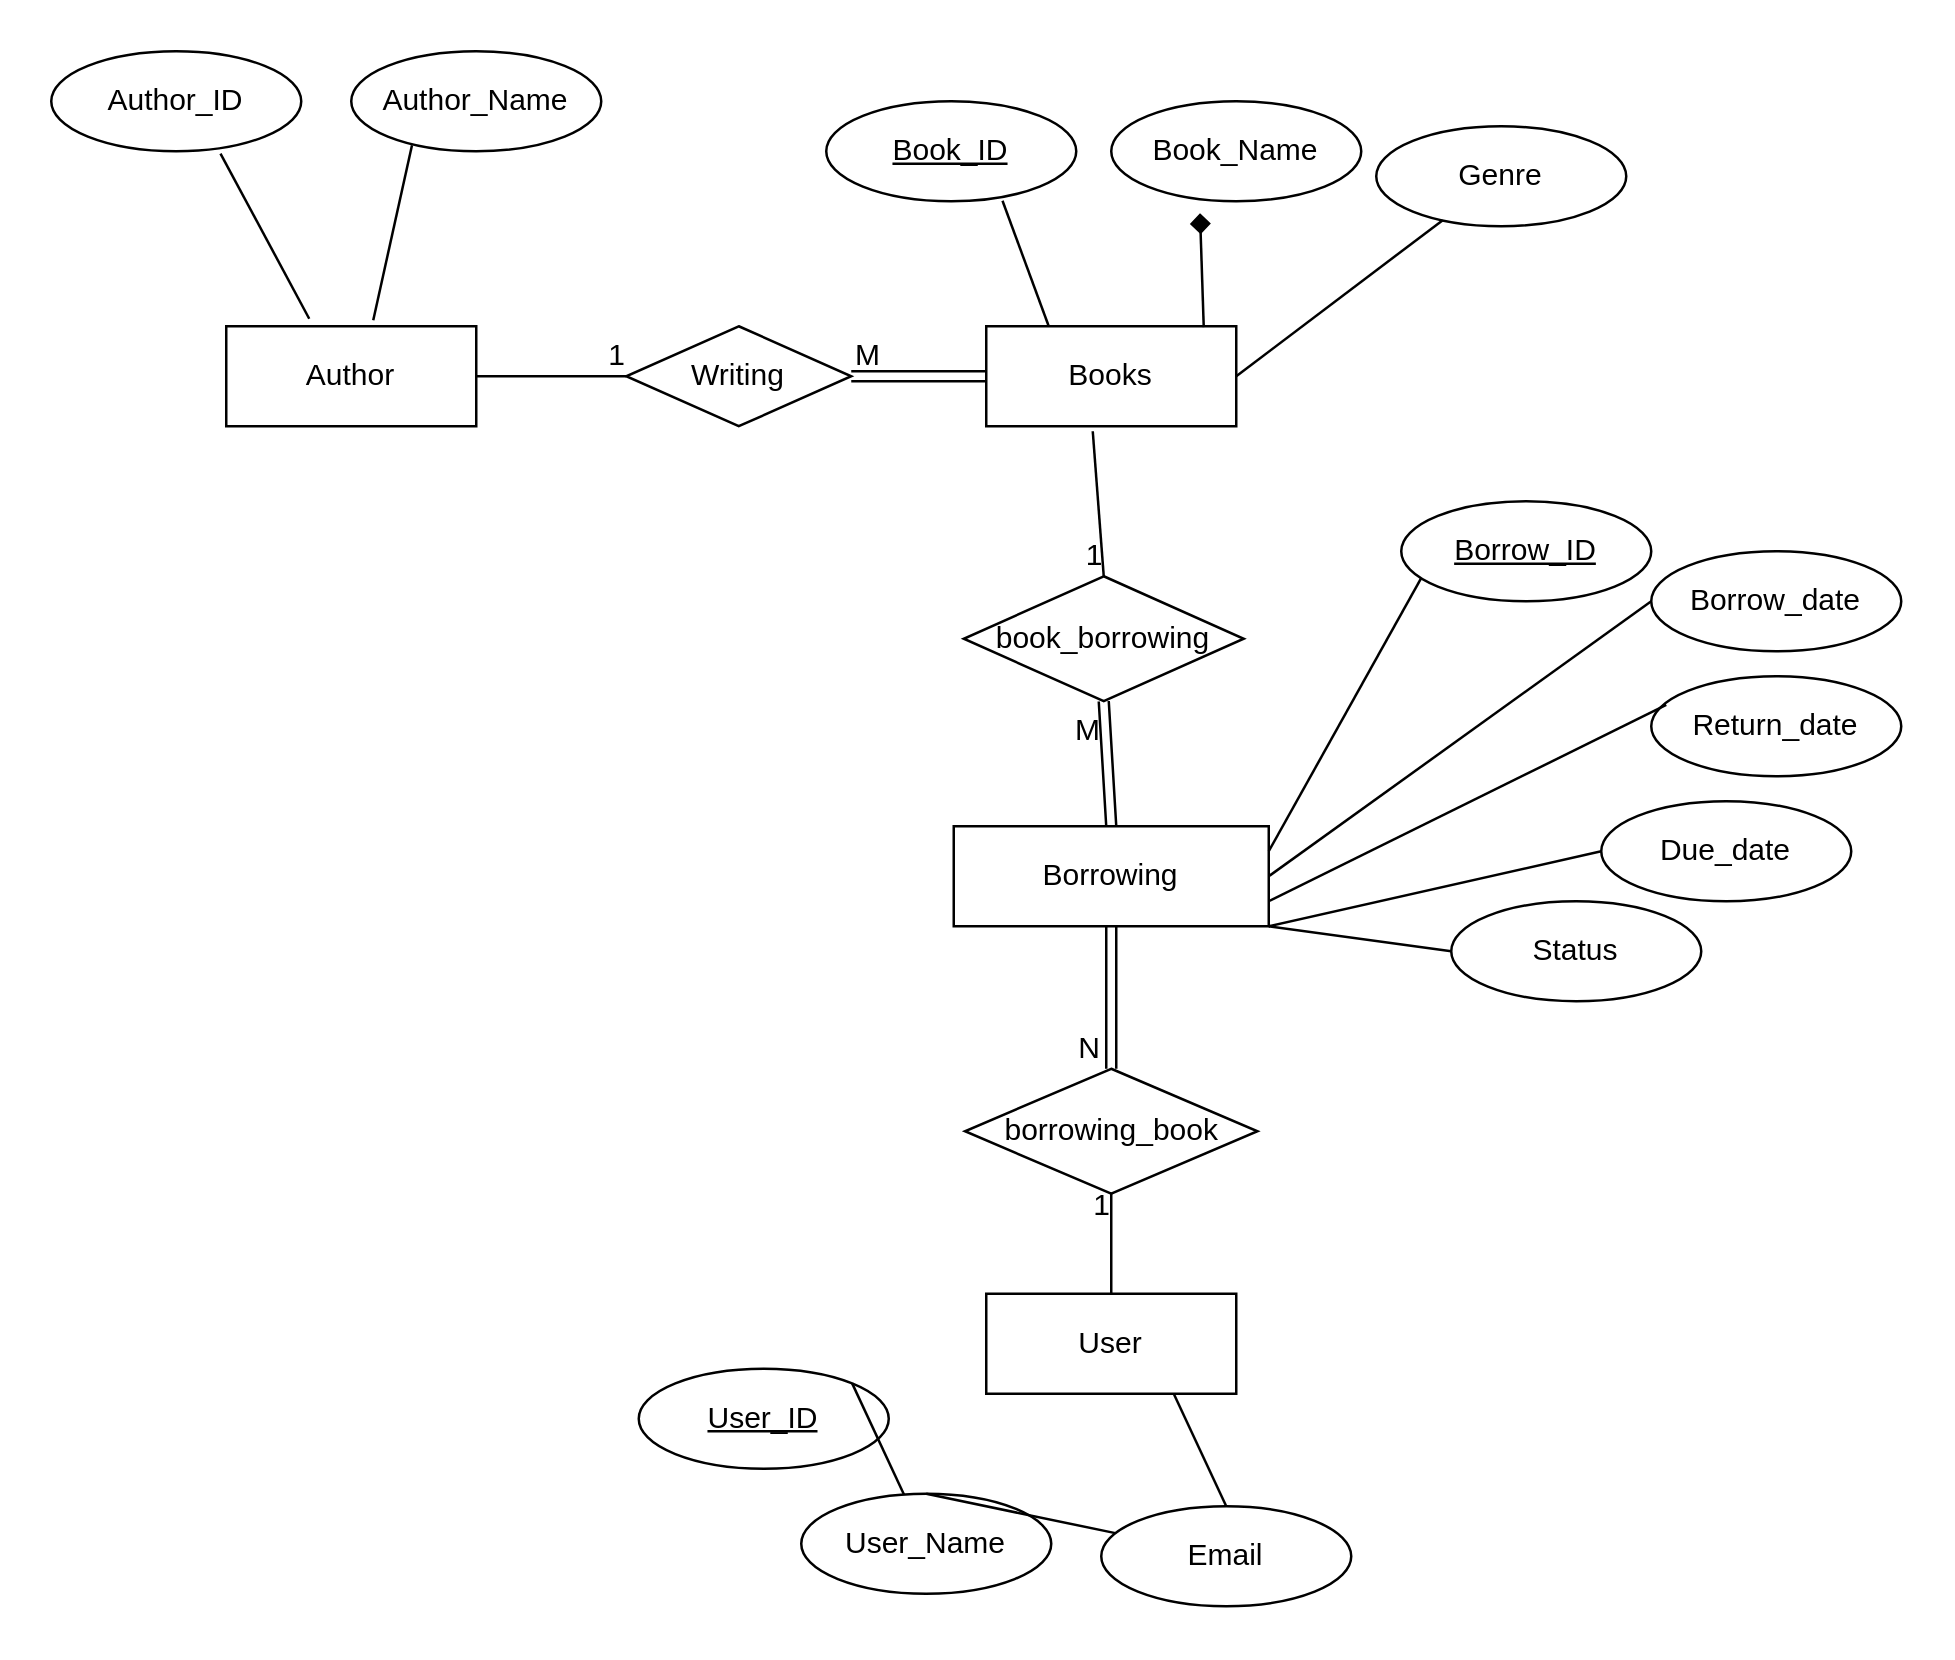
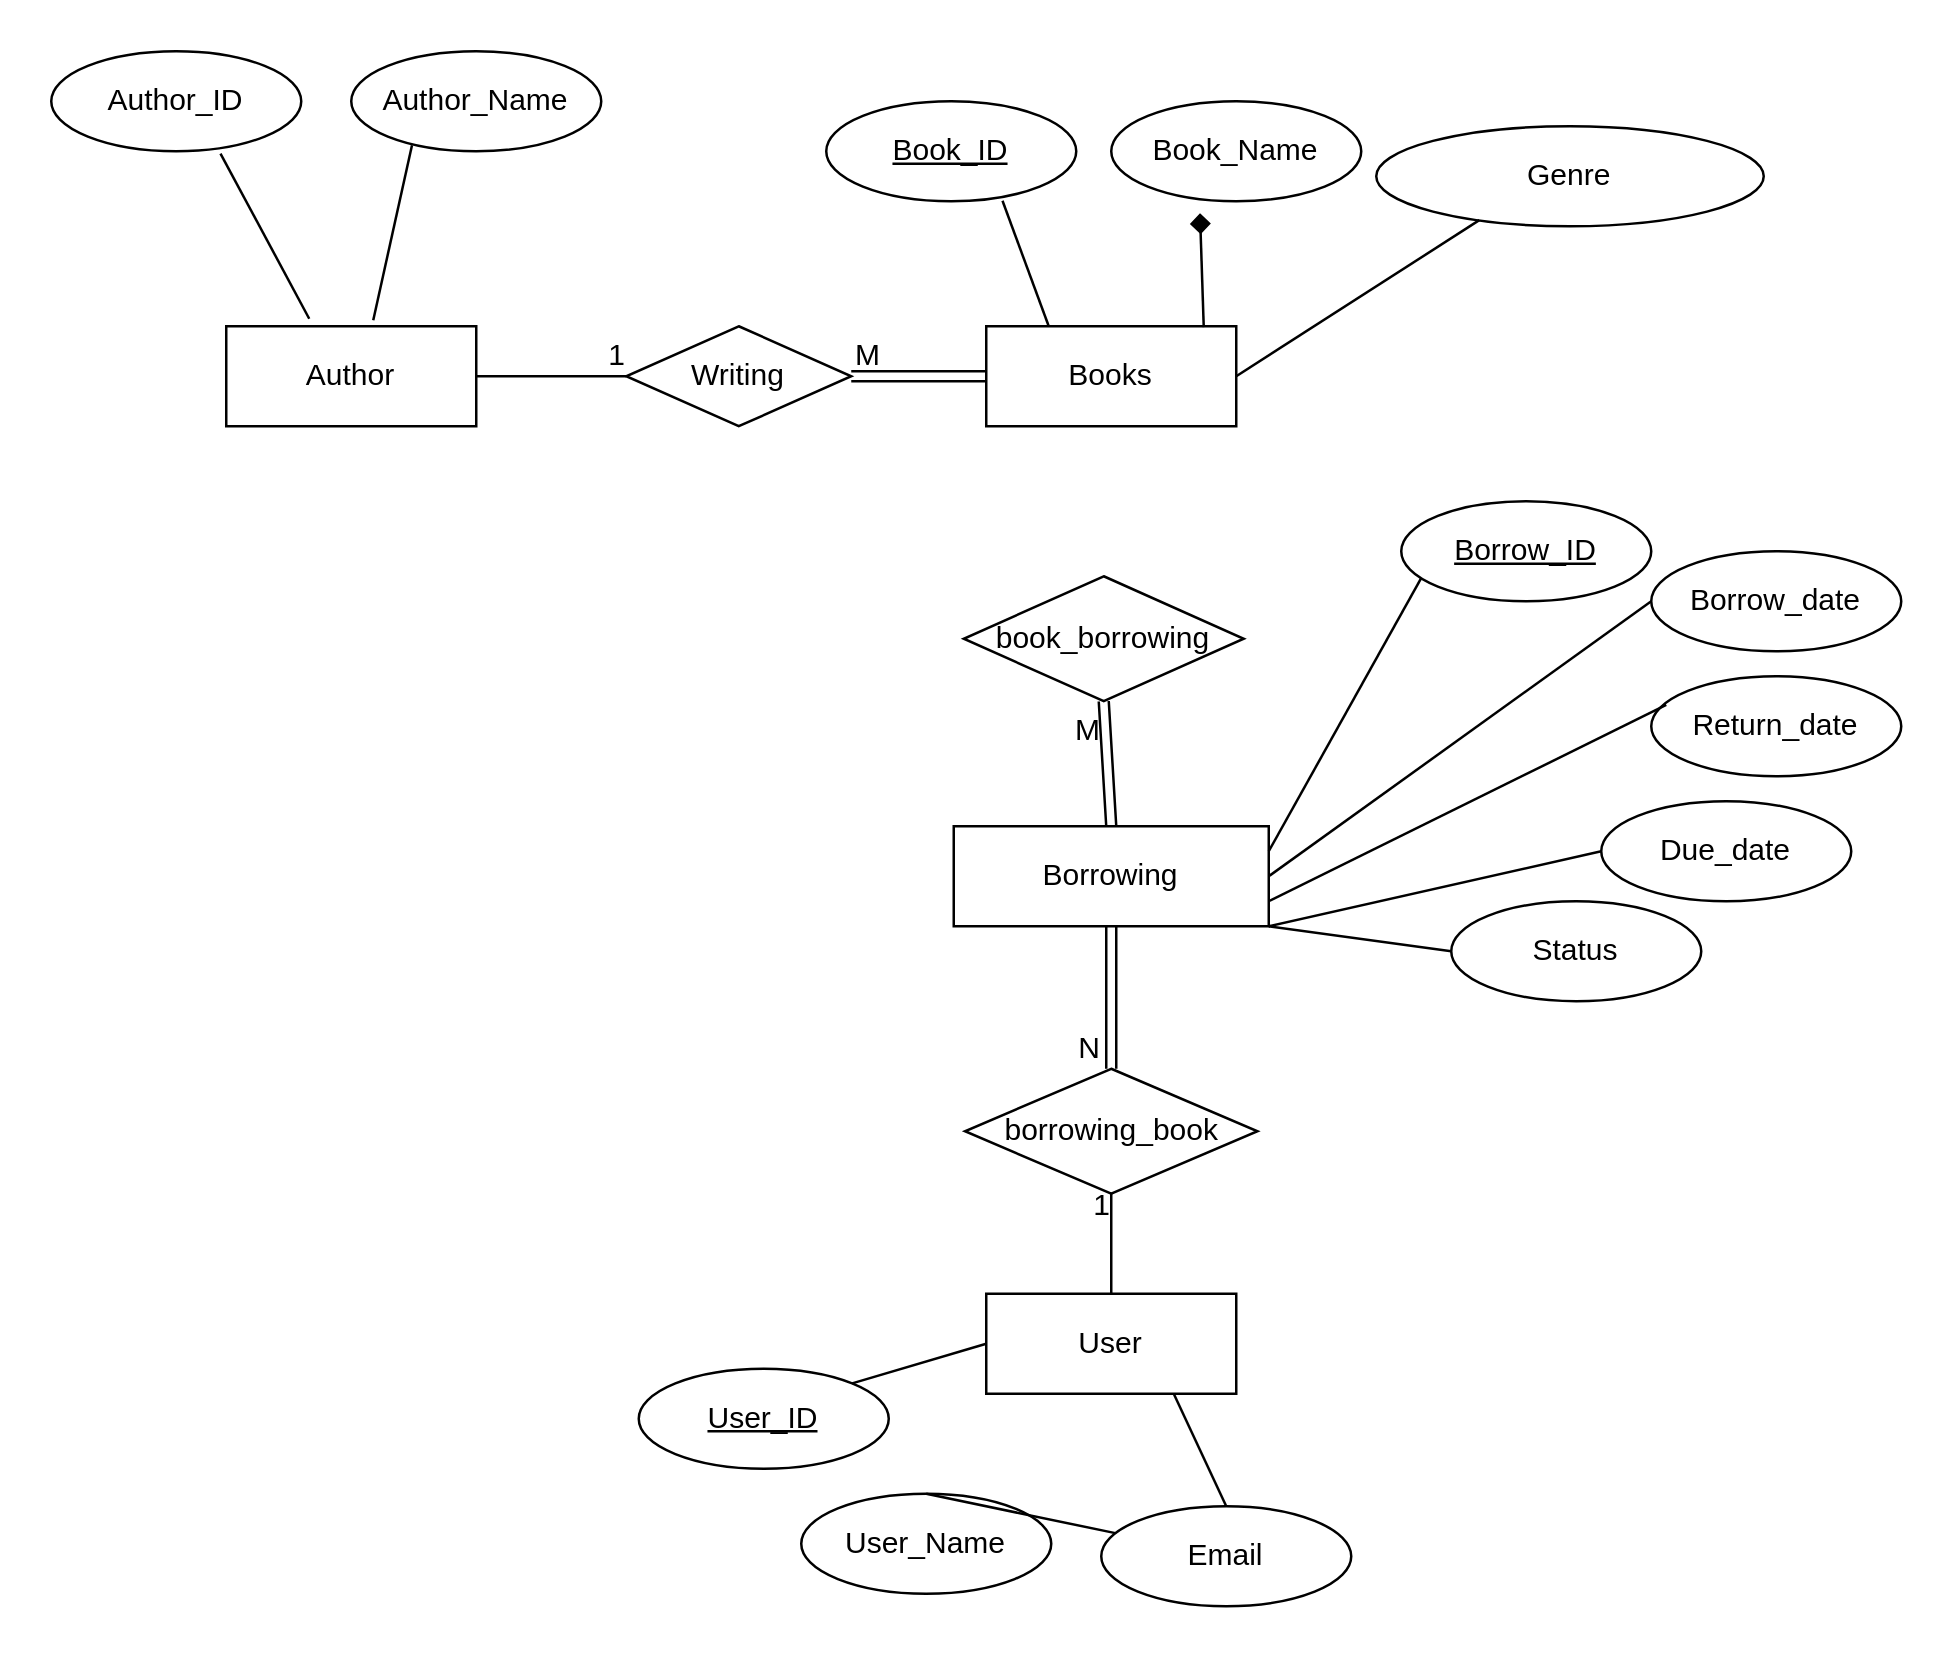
(1501, 176) -> (1570, 176)
(1098, 503) -> none
(878, 1438) -> (919, 1364)
